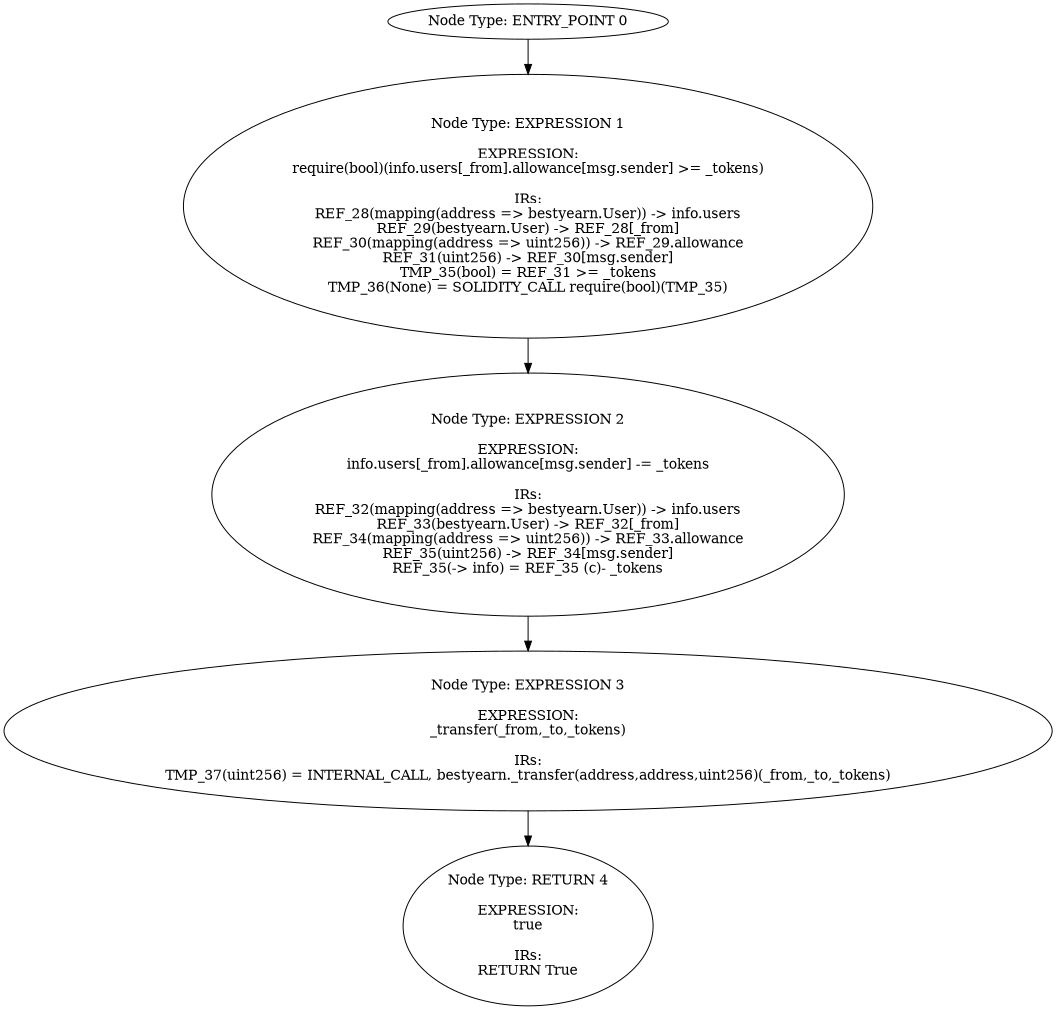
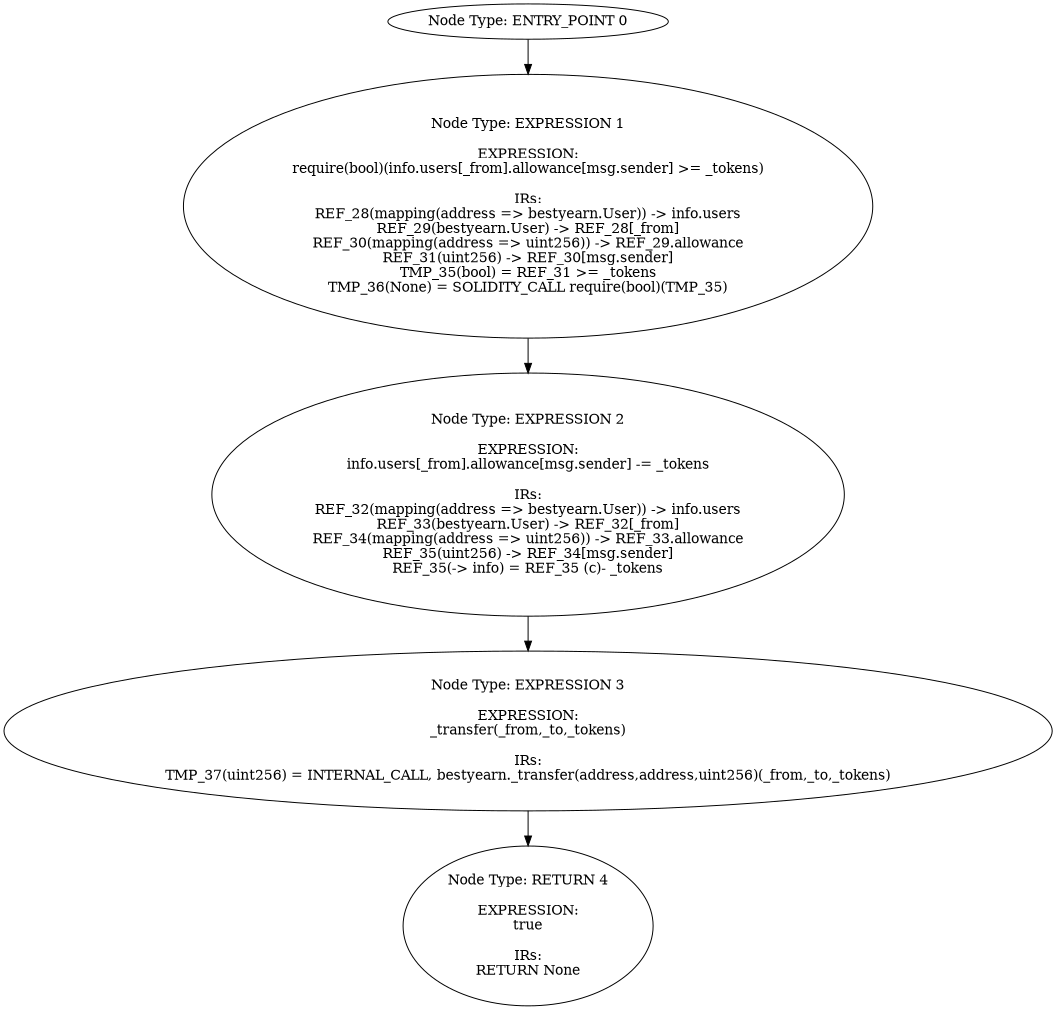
(528, 926) -> (528, 926)
